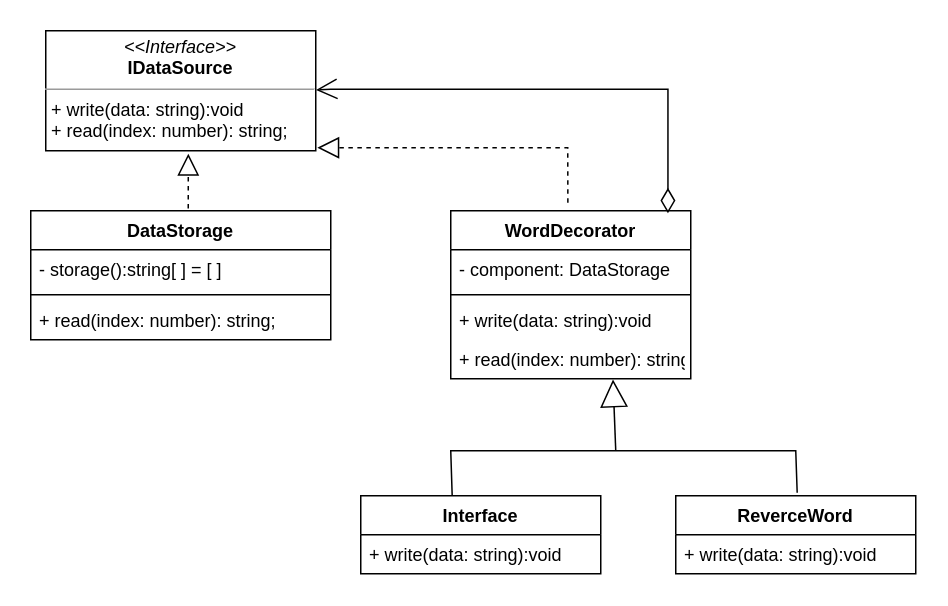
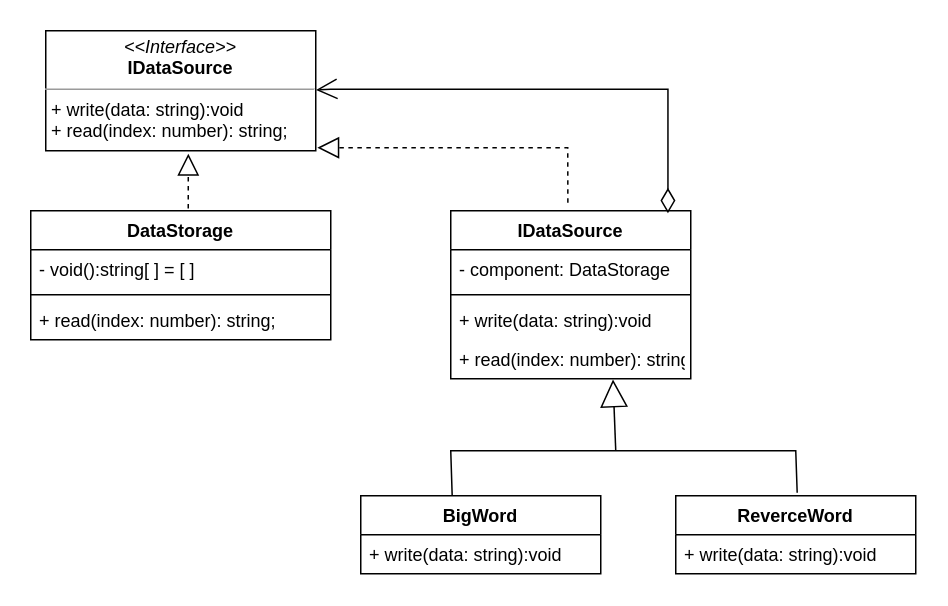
(570, 231) -> (570, 231)
(159, 270) -> (141, 270)
(480, 516) -> (480, 516)
